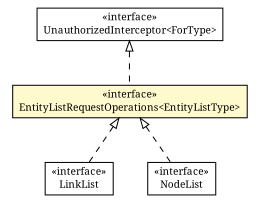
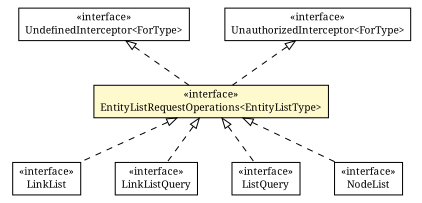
none -> (104, 24)
none -> (156, 179)
none -> (265, 179)
